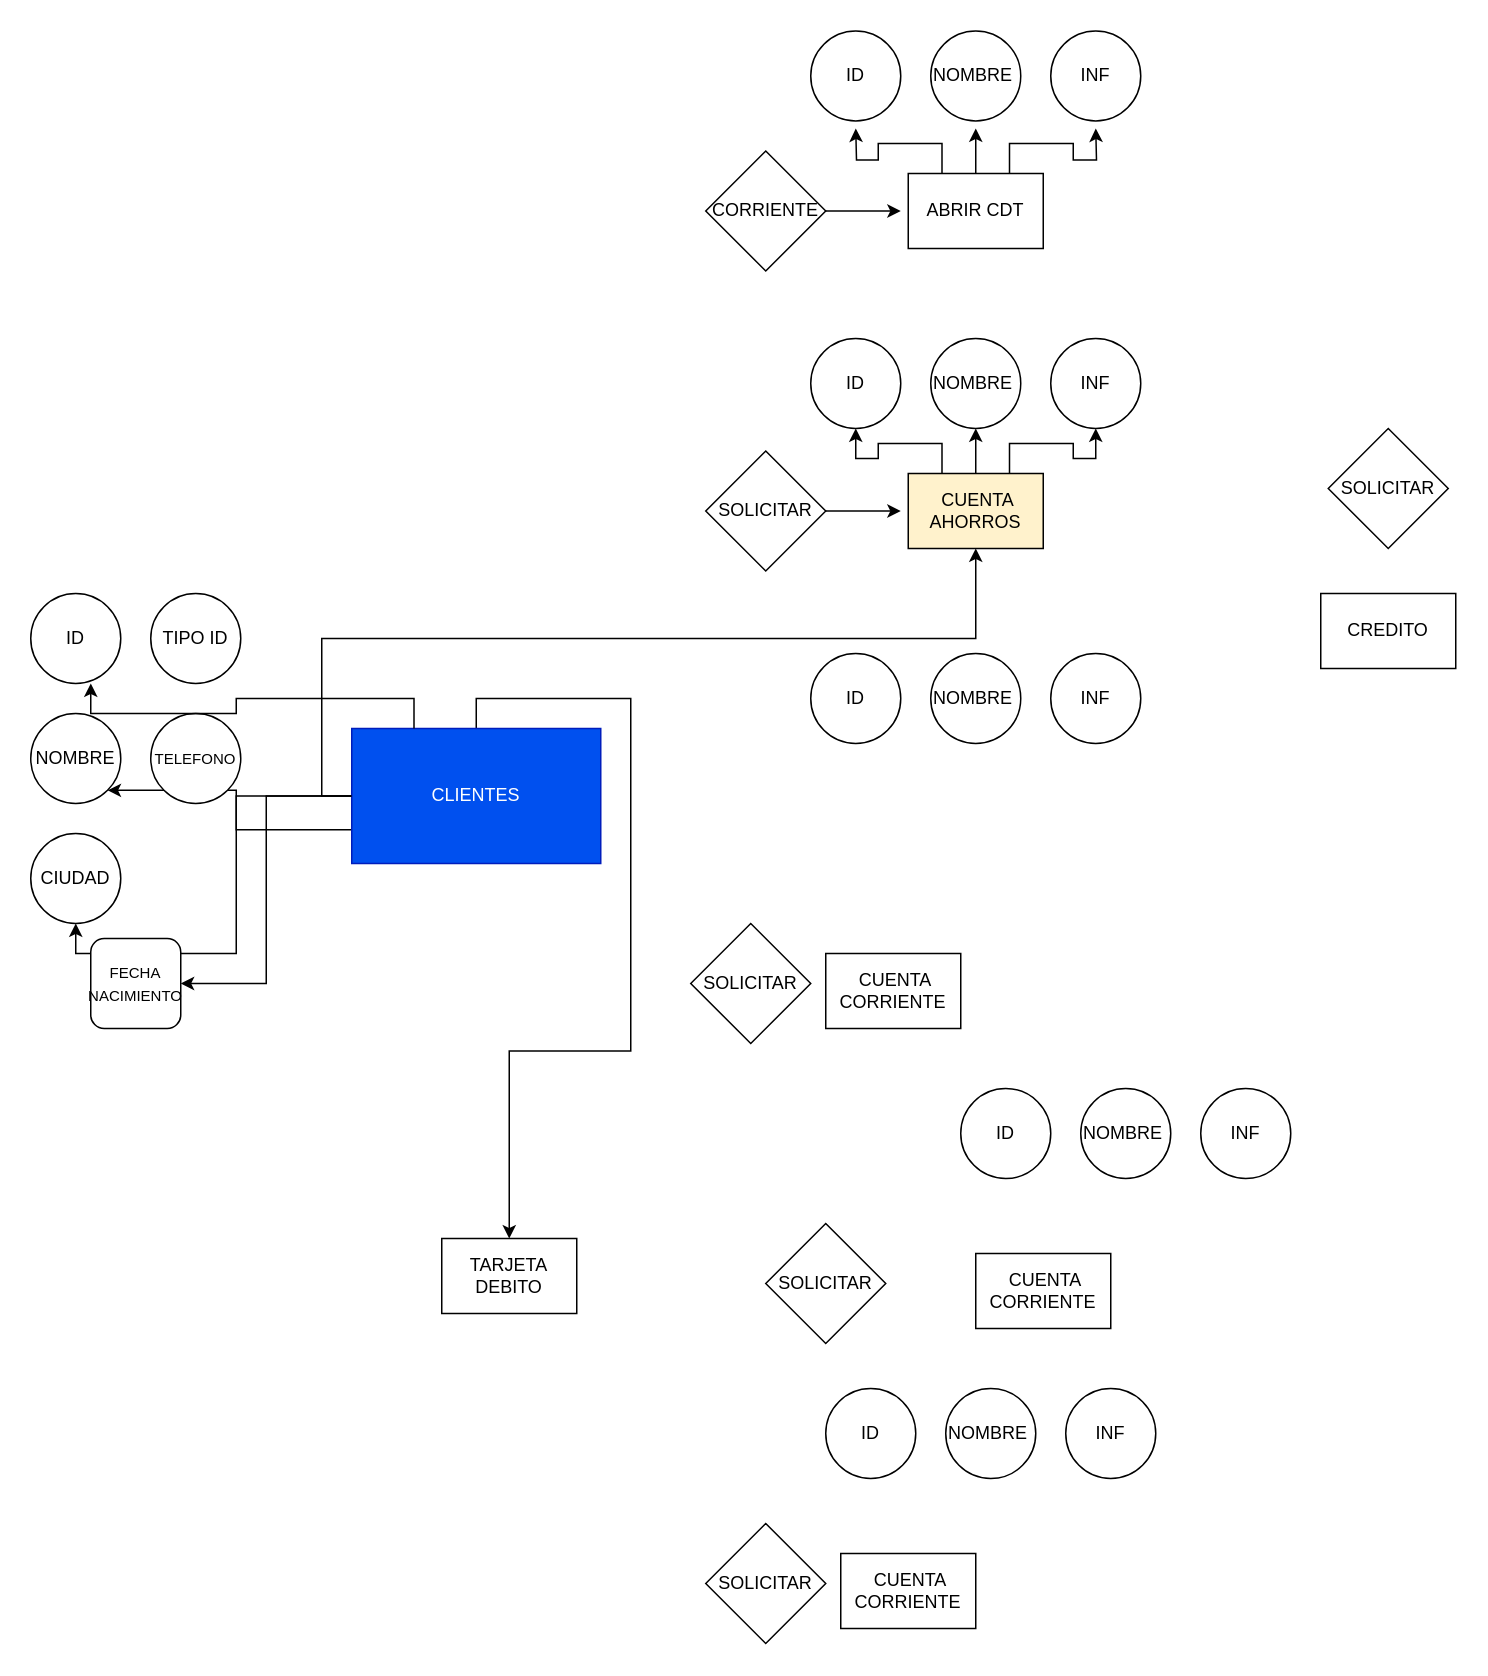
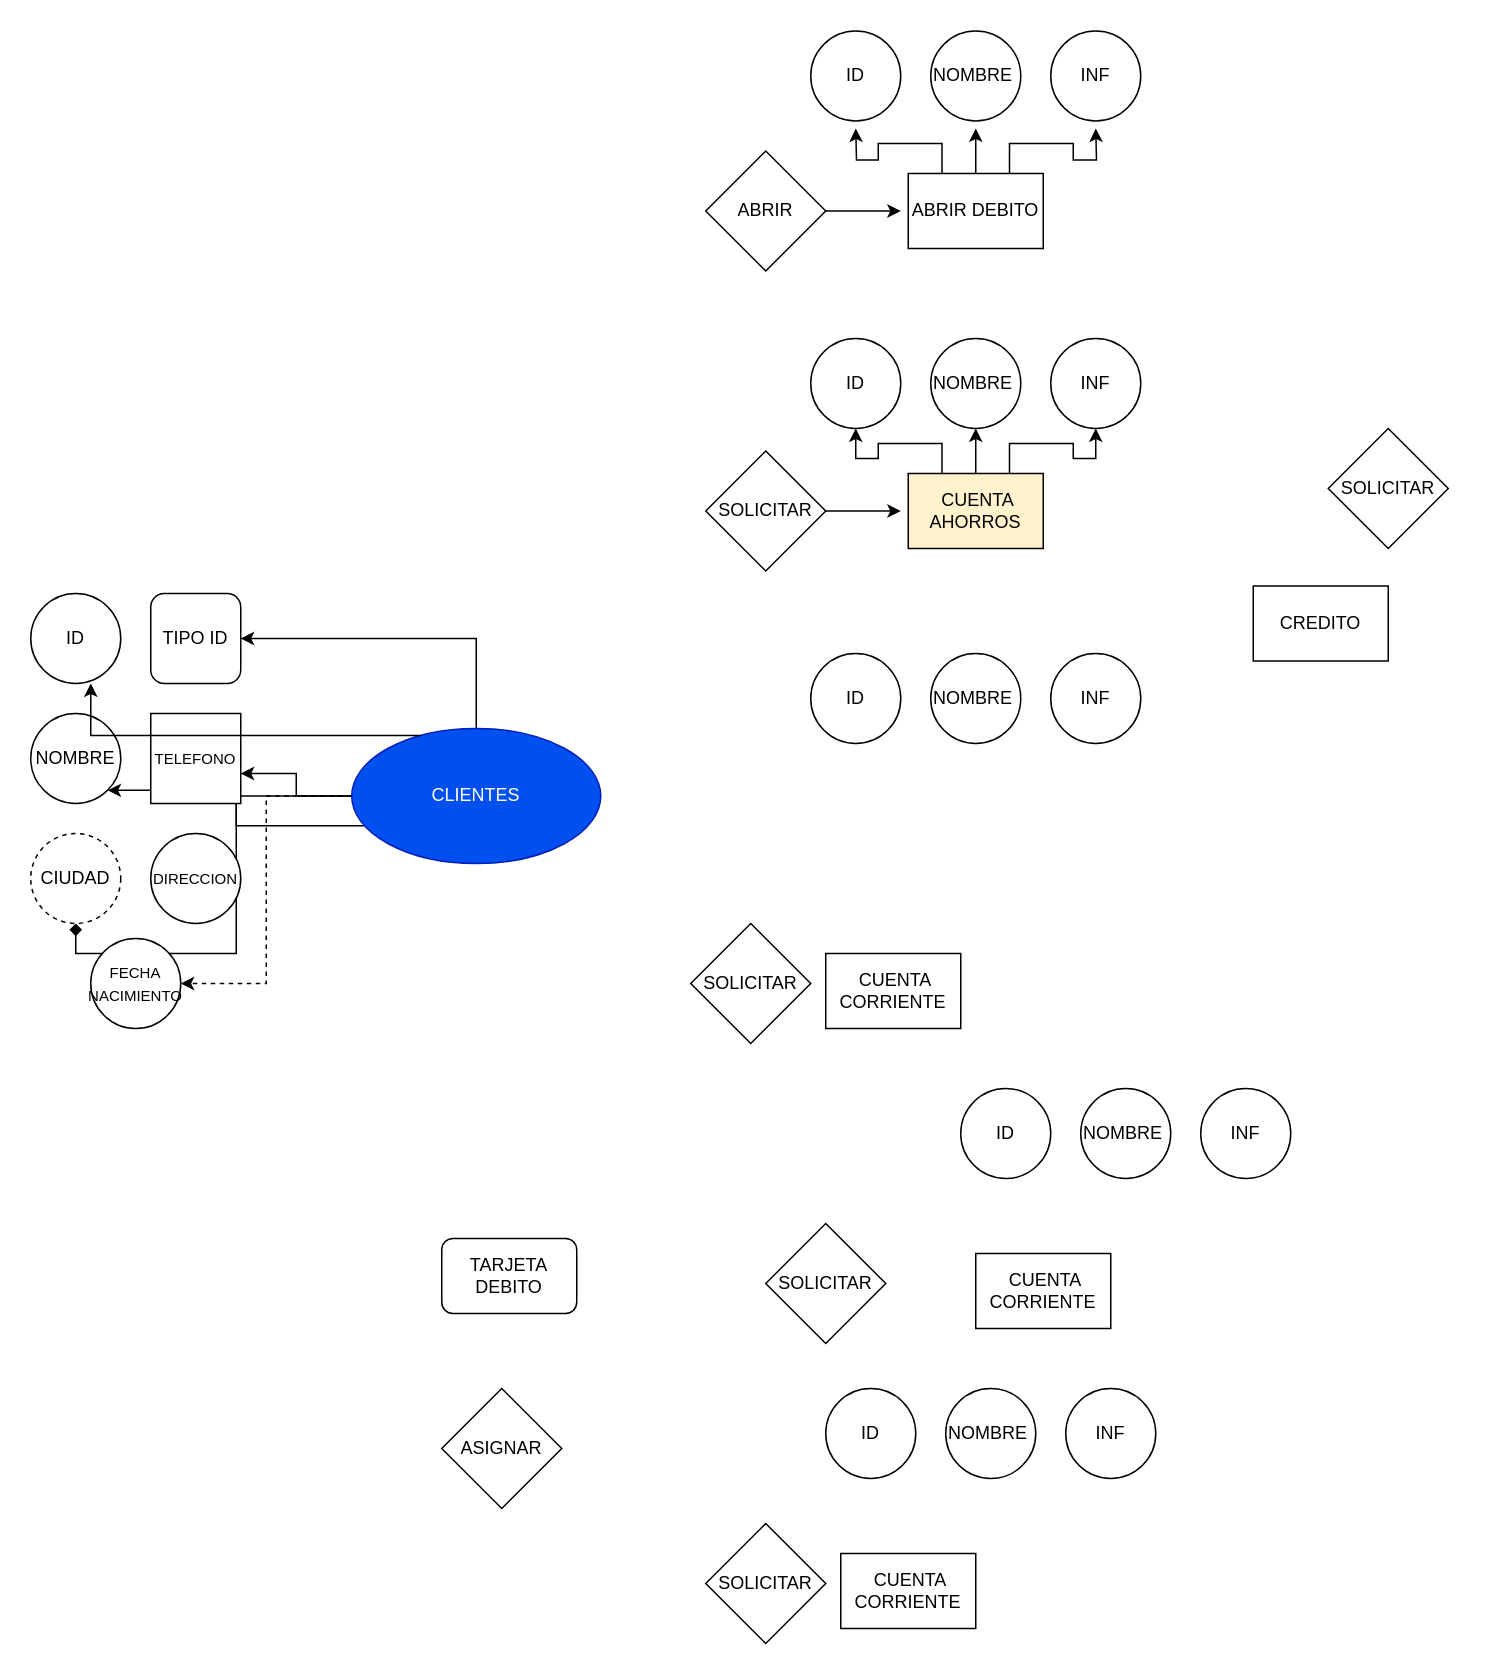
(766, 211) -> (766, 211)
(976, 211) -> (976, 211)
(1388, 631) -> (1321, 623)
(196, 638) -> (196, 638)
(767, 638) -> (283, 773)
(196, 758) -> (196, 758)
(476, 796) -> (476, 796)
(76, 878) -> (76, 878)
none -> (196, 878)
(76, 935) -> (76, 936)
(266, 944) -> (266, 944)
(631, 946) -> (284, 638)
(136, 983) -> (136, 983)
(509, 1276) -> (509, 1276)
none -> (502, 1448)
